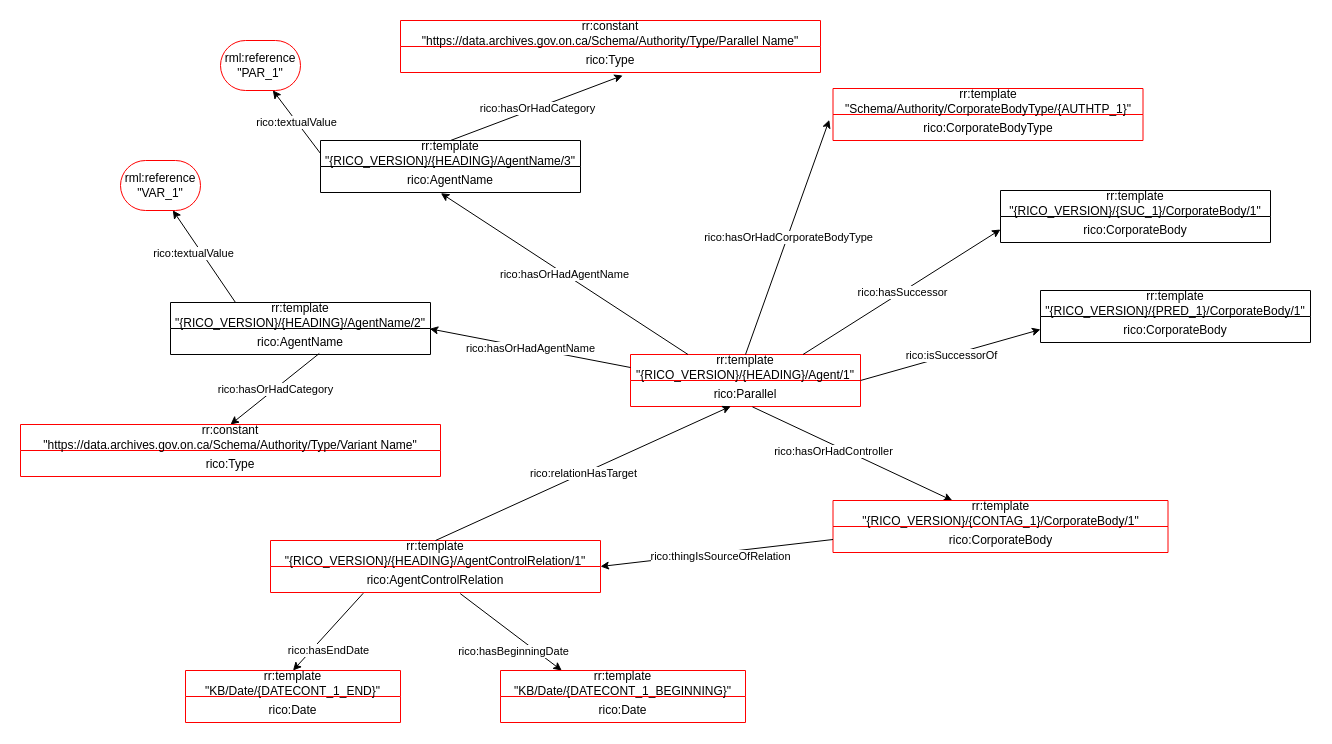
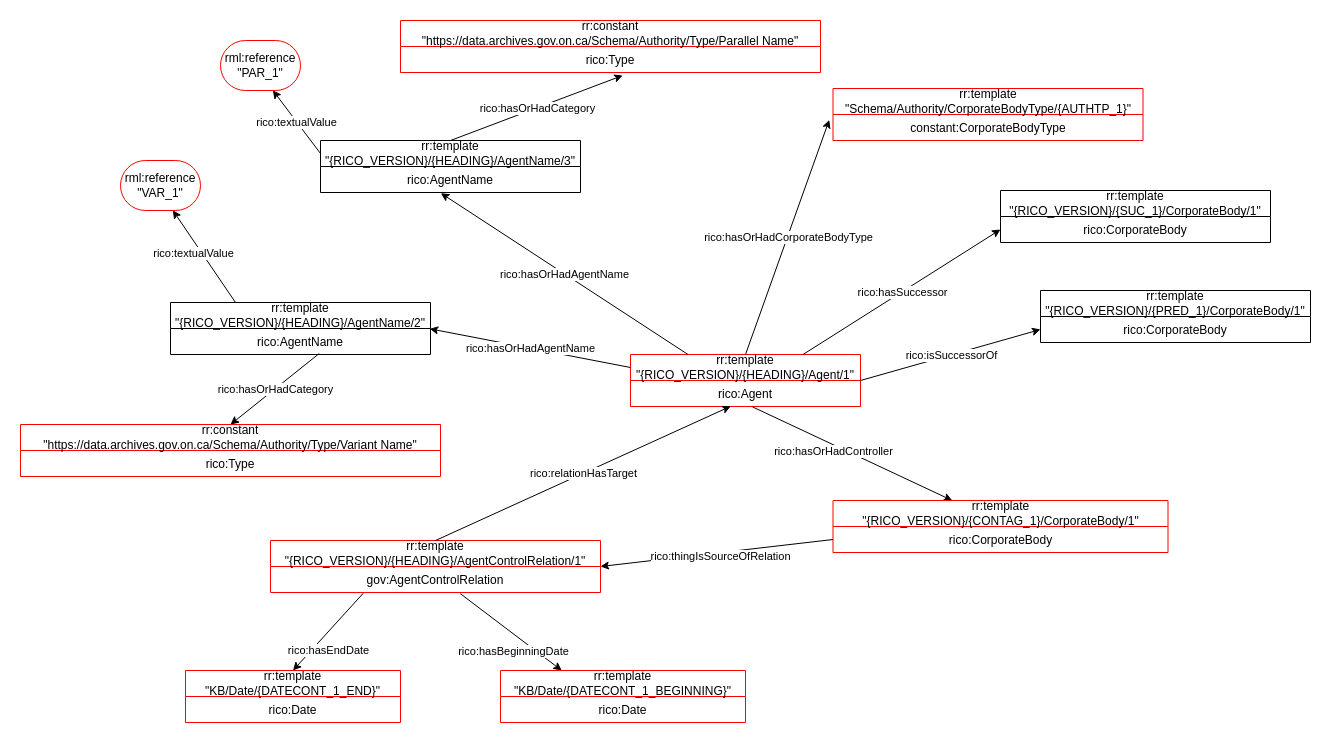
(989, 129) -> (989, 129)
(746, 395) -> (746, 395)
(436, 581) -> (436, 581)
